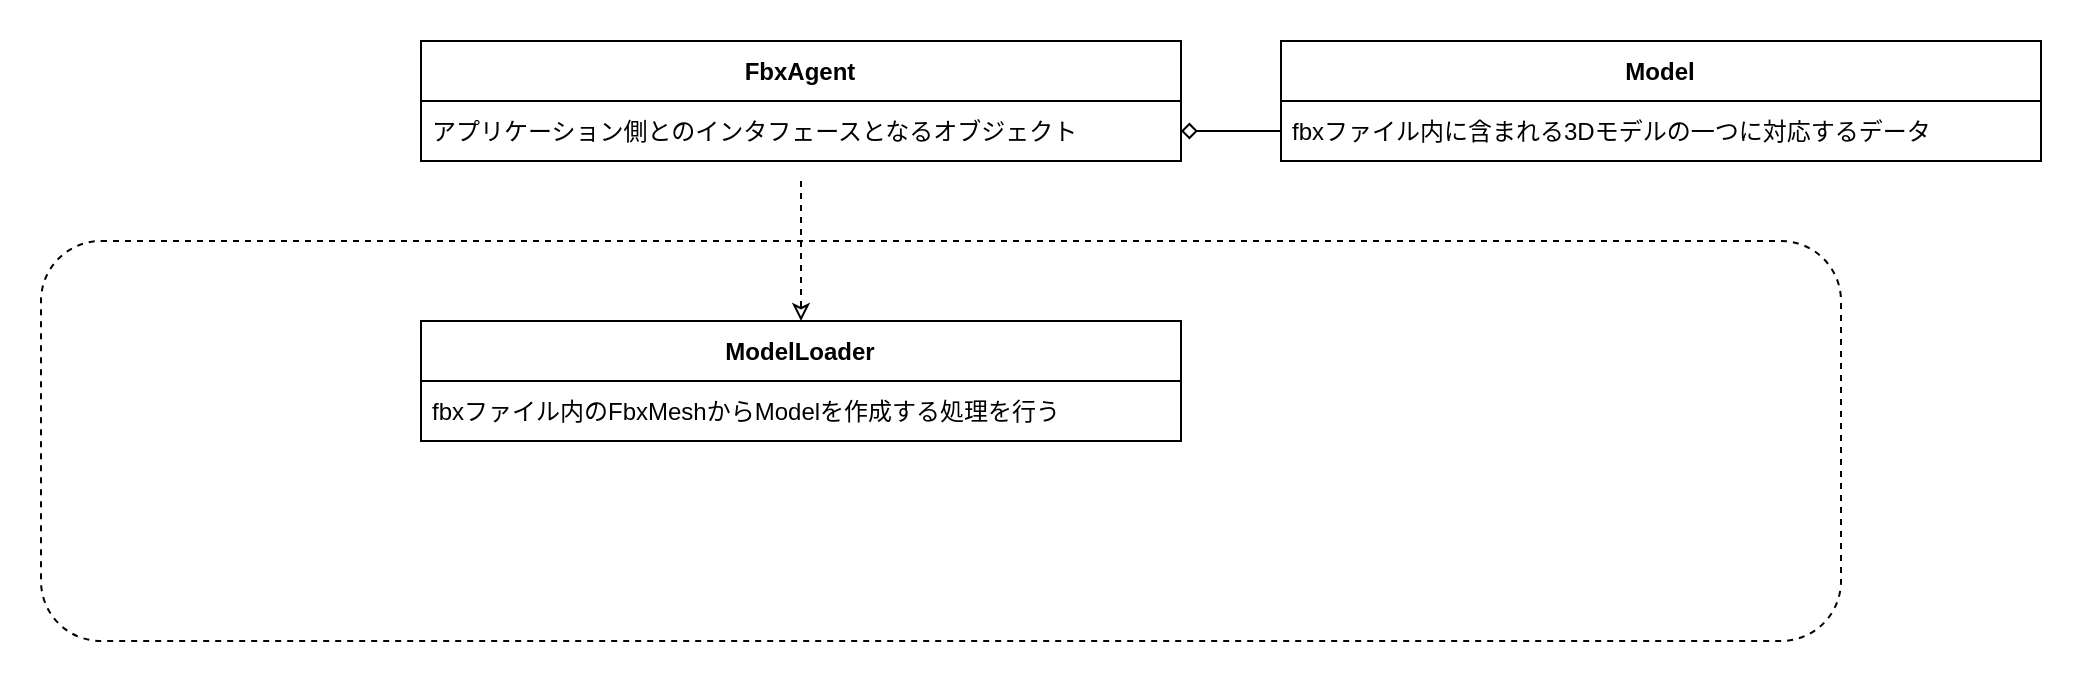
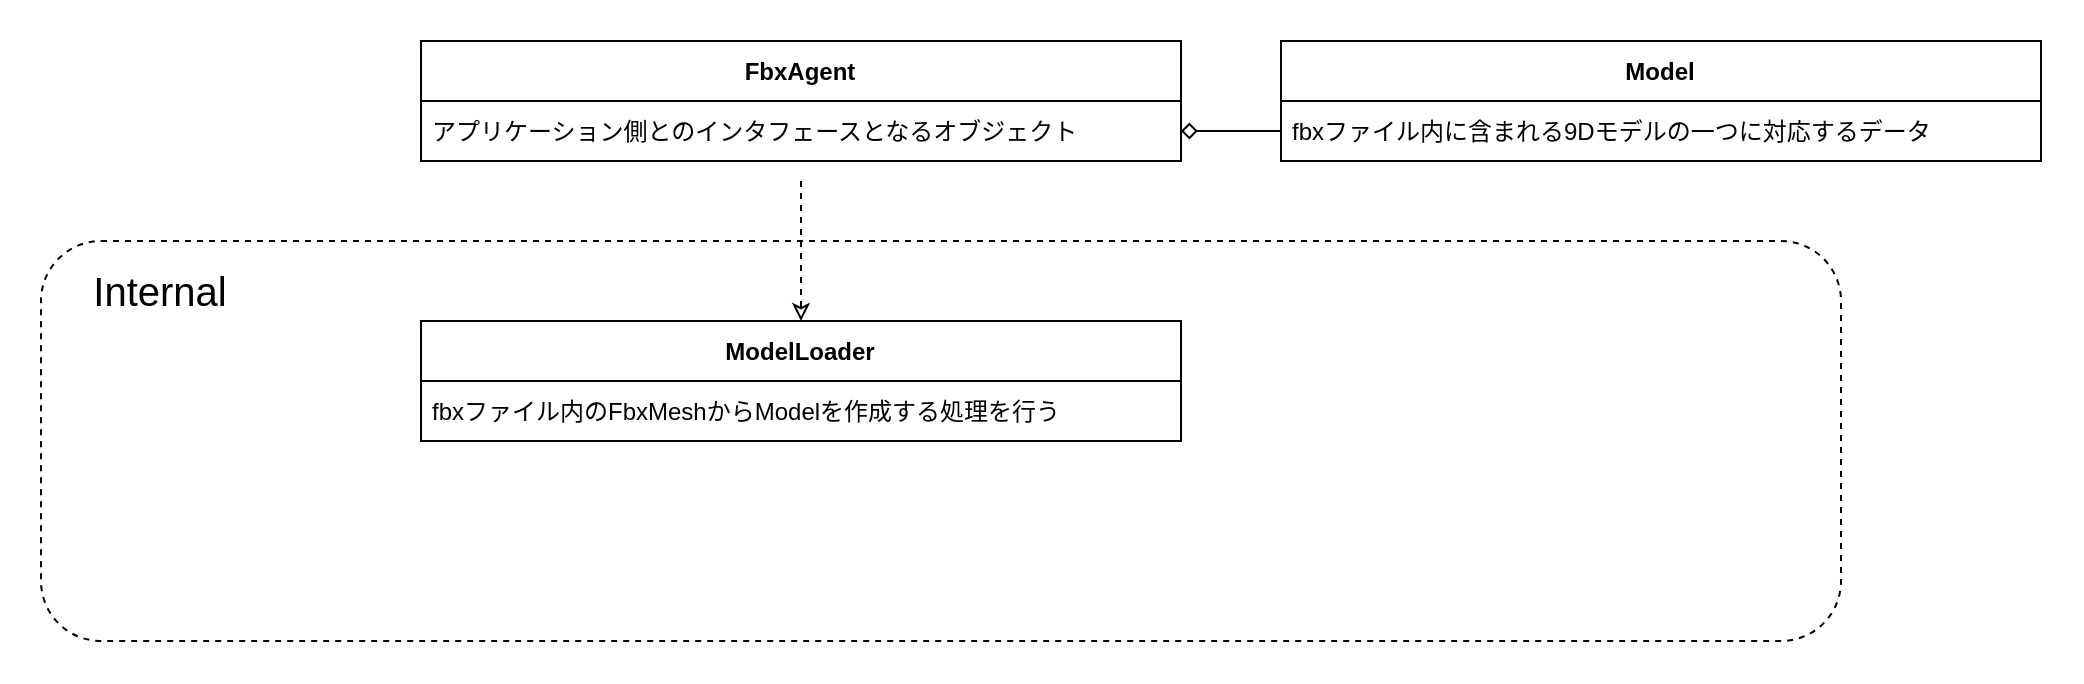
(1614, 132) -> (1614, 132)
none -> (161, 291)
